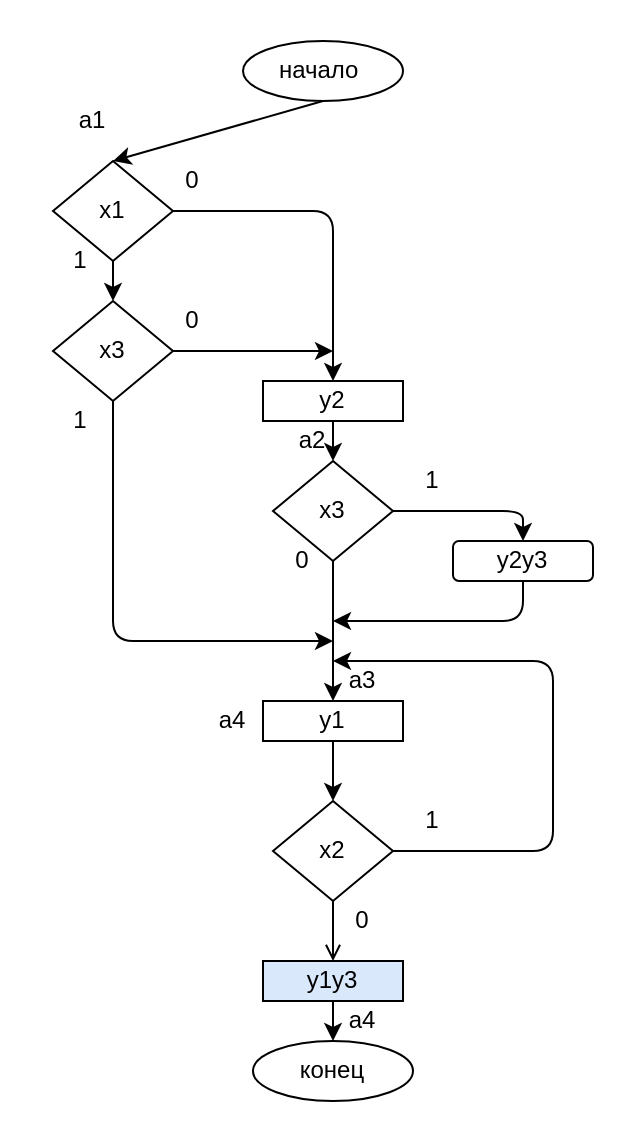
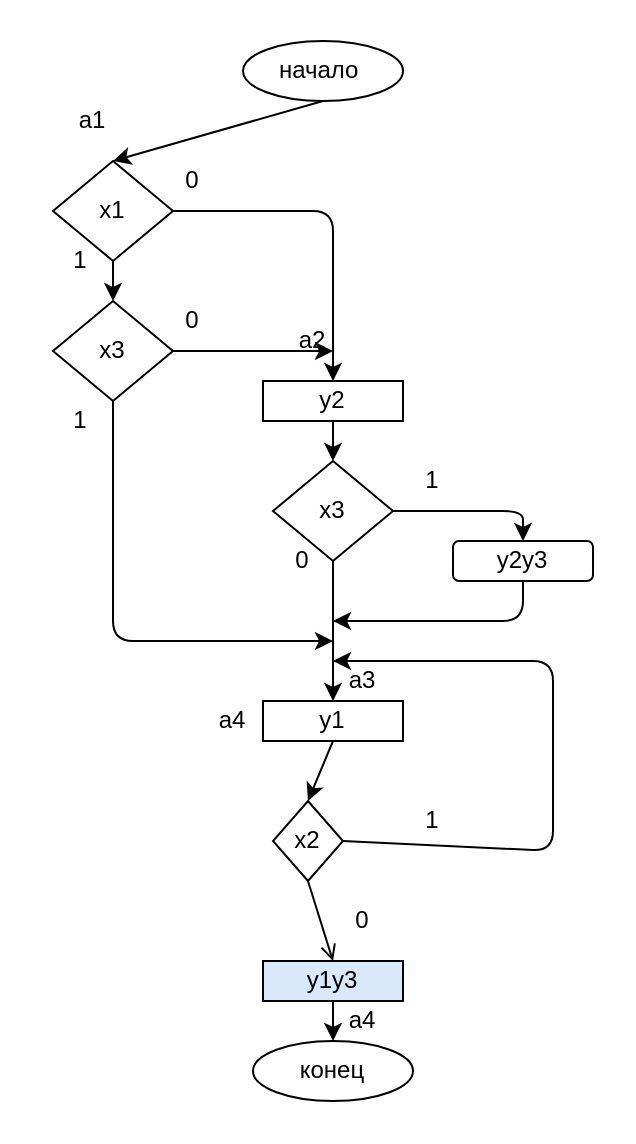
(313, 441) -> (313, 341)
(333, 851) -> (308, 841)
